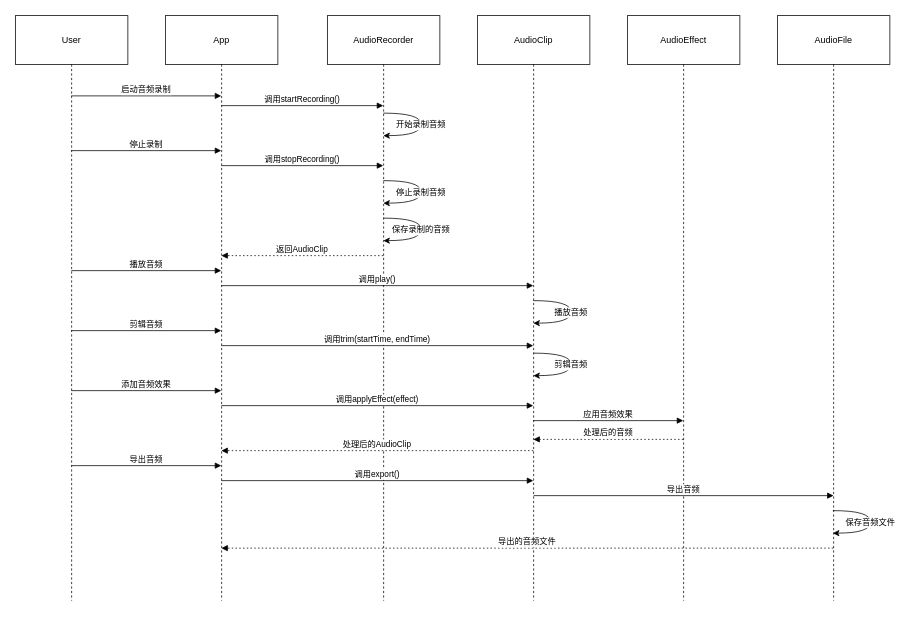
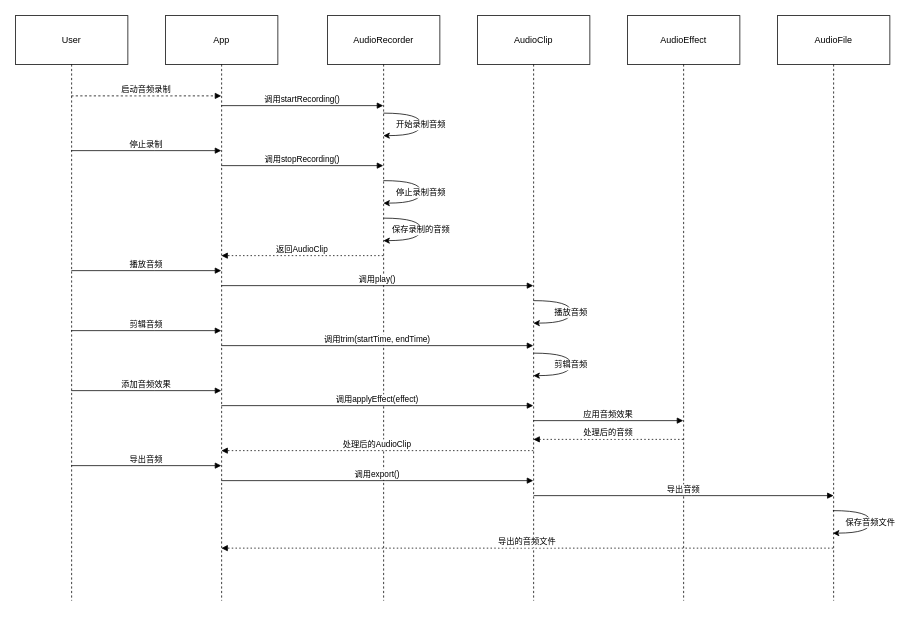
(144, 96) -> (144, 96)
